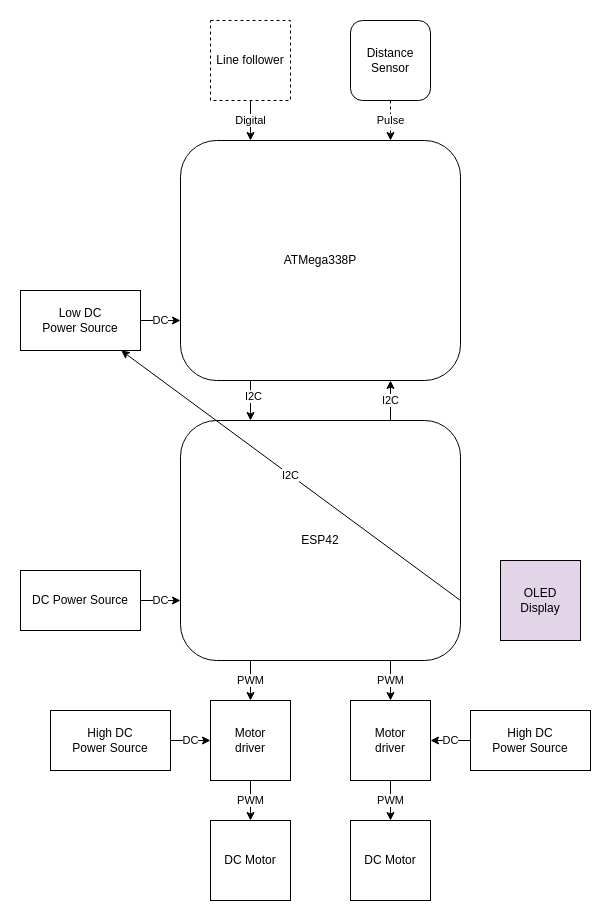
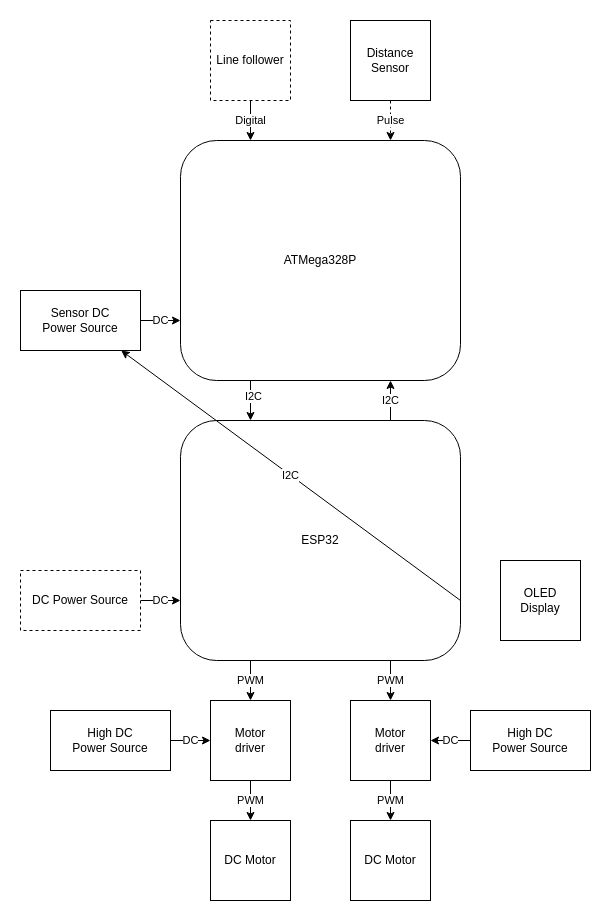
(391, 61) -> (391, 61)
(321, 261) -> (321, 261)
(81, 321) -> (81, 321)
(321, 541) -> (321, 541)
(81, 601) -> (81, 601)
(541, 601) -> (541, 601)
